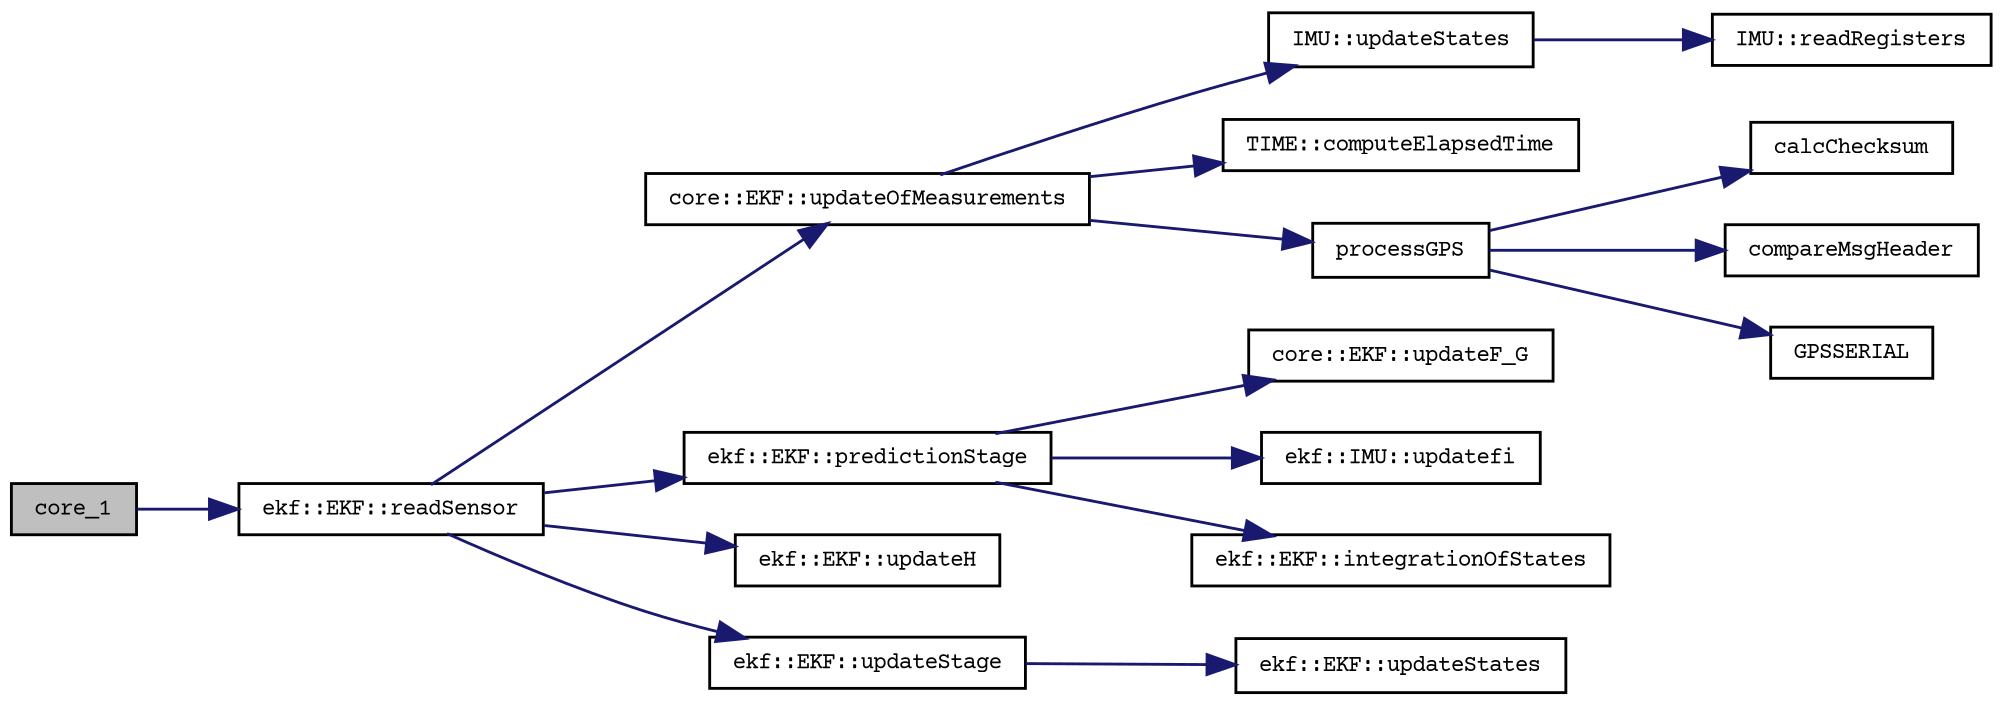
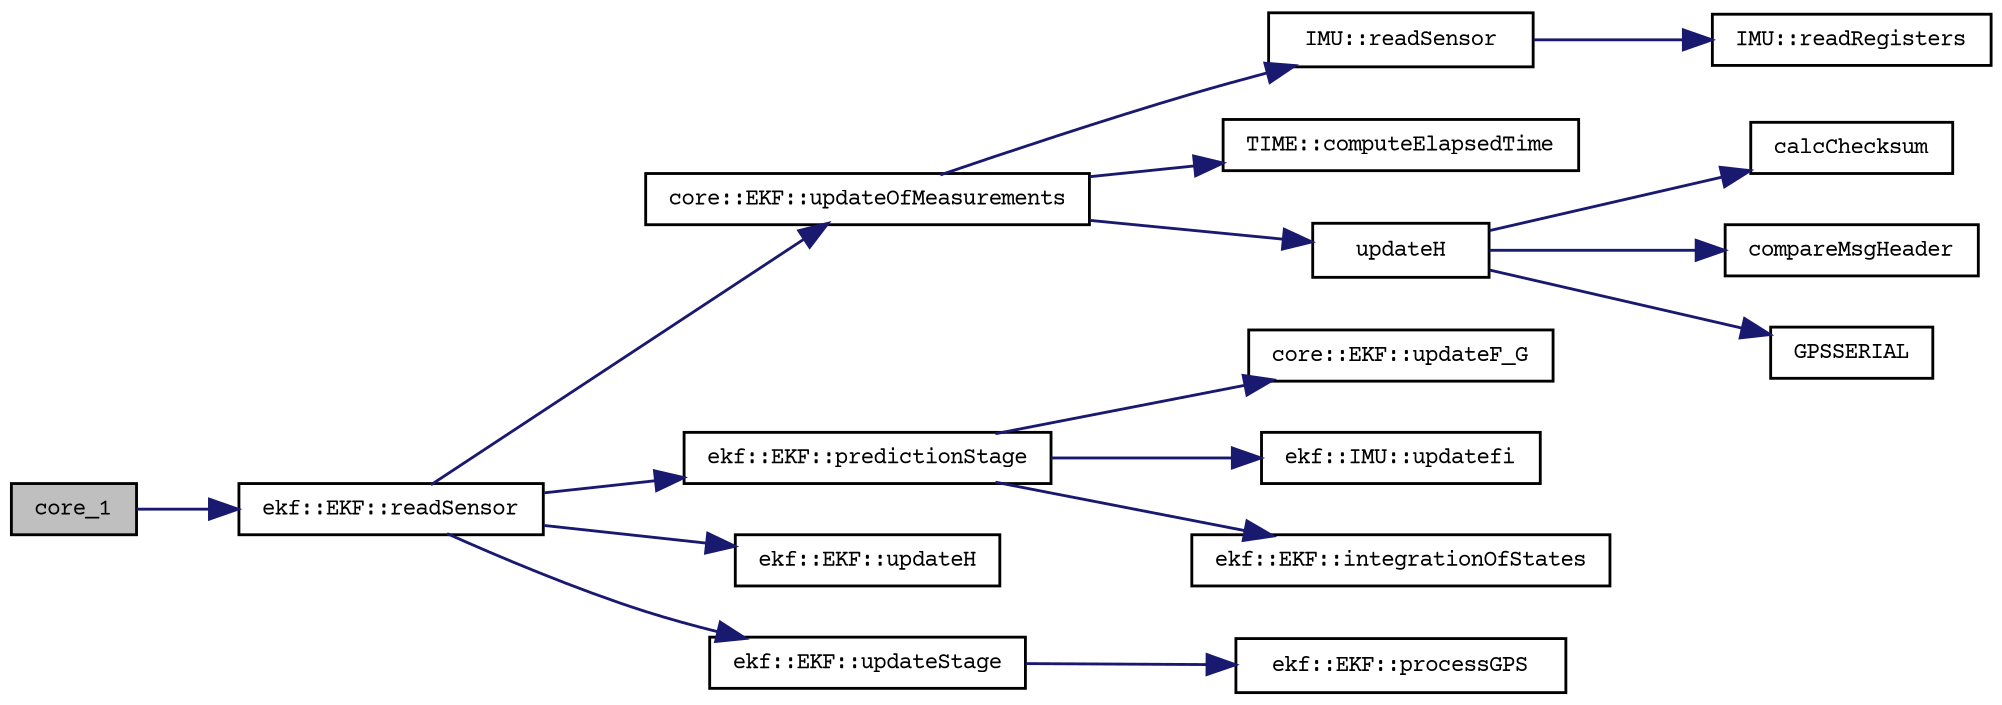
(1401, 40) -> (1401, 40)
(1401, 250) -> (1401, 250)
(1401, 666) -> (1401, 666)
